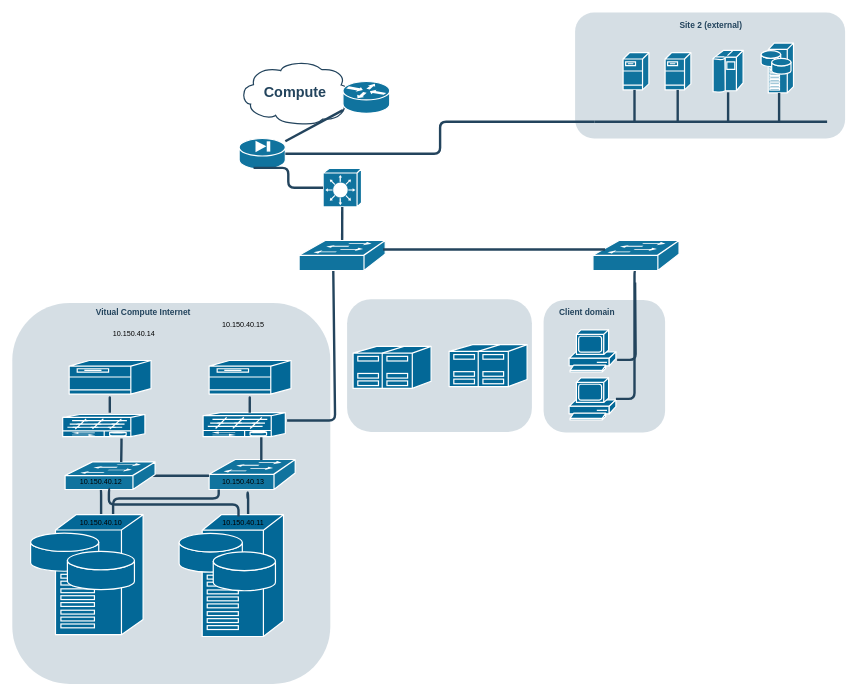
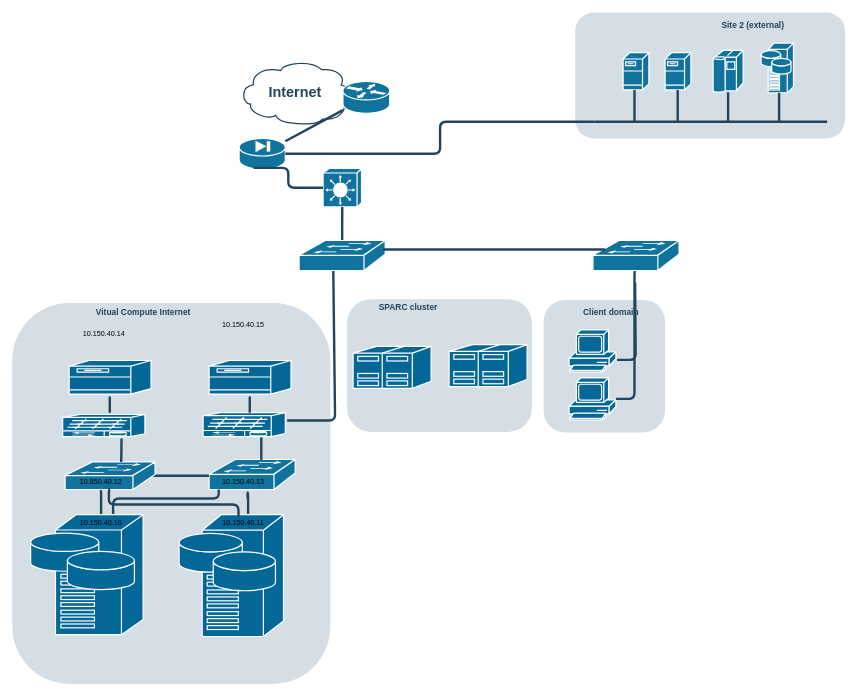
(711, 25) -> (753, 25)
(295, 92) -> (295, 92)
none -> (408, 307)
(587, 312) -> (611, 312)
(134, 333) -> (104, 333)
(101, 482) -> (101, 482)
